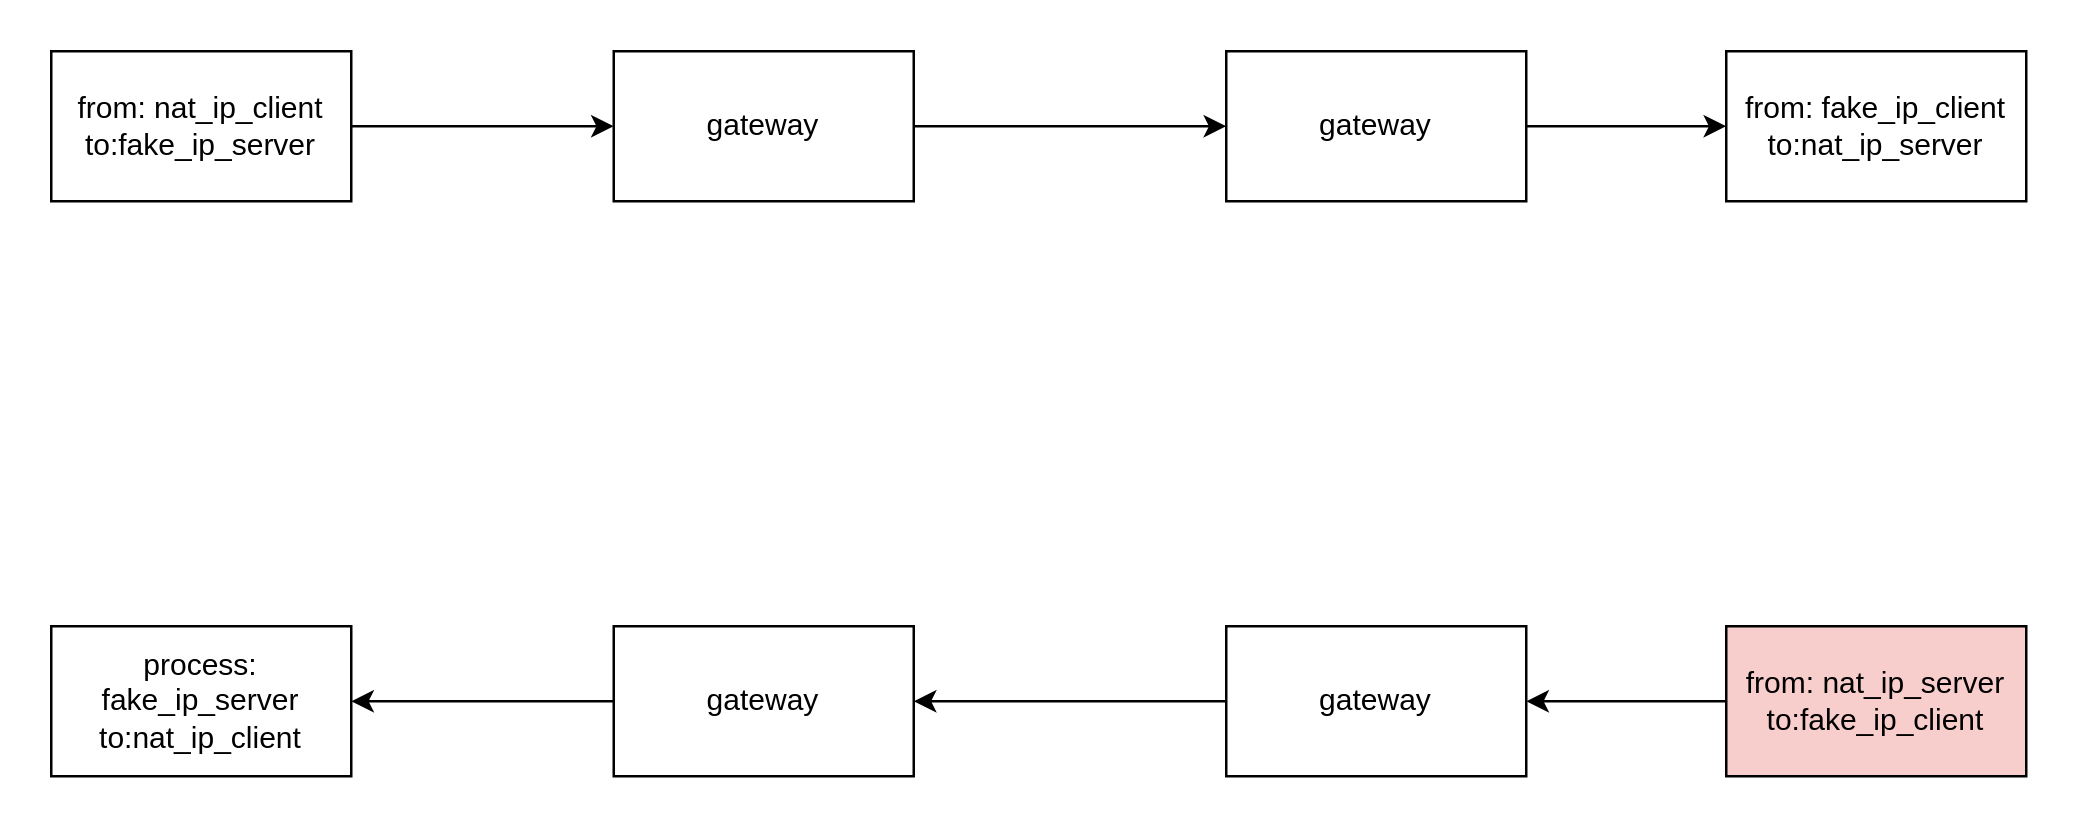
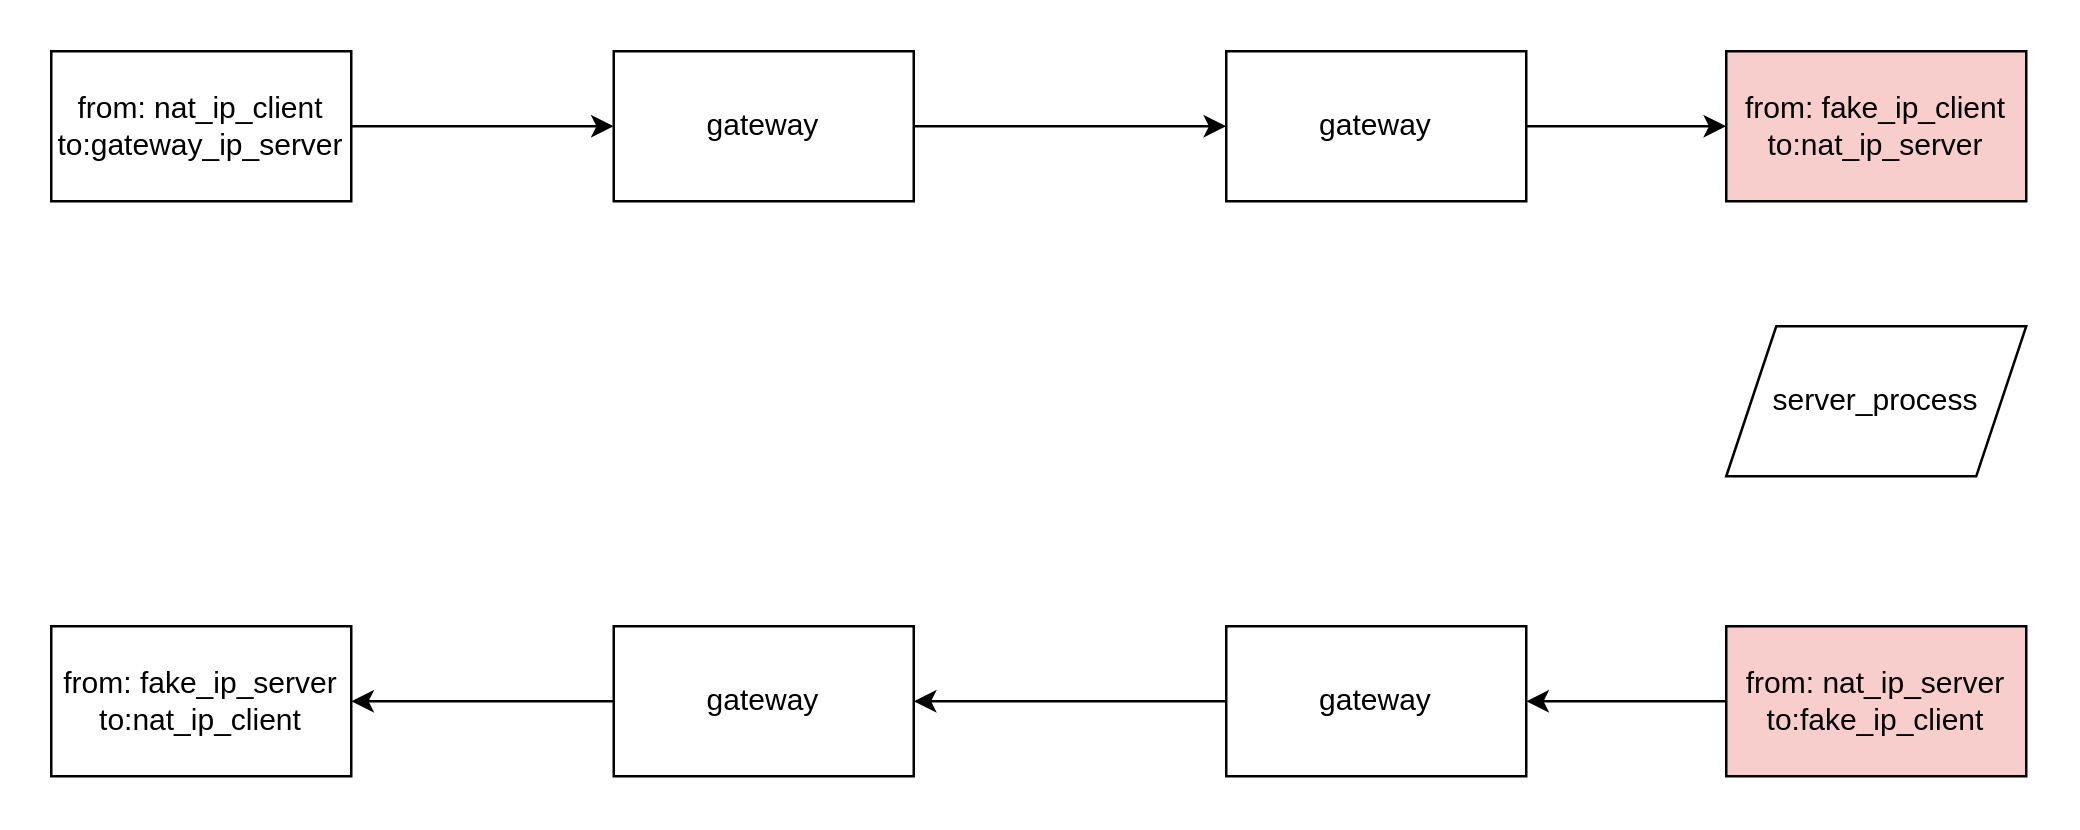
(201, 126) -> (201, 126)
(1876, 126) -> (1876, 126)
none -> (1876, 401)
(201, 701) -> (201, 701)
